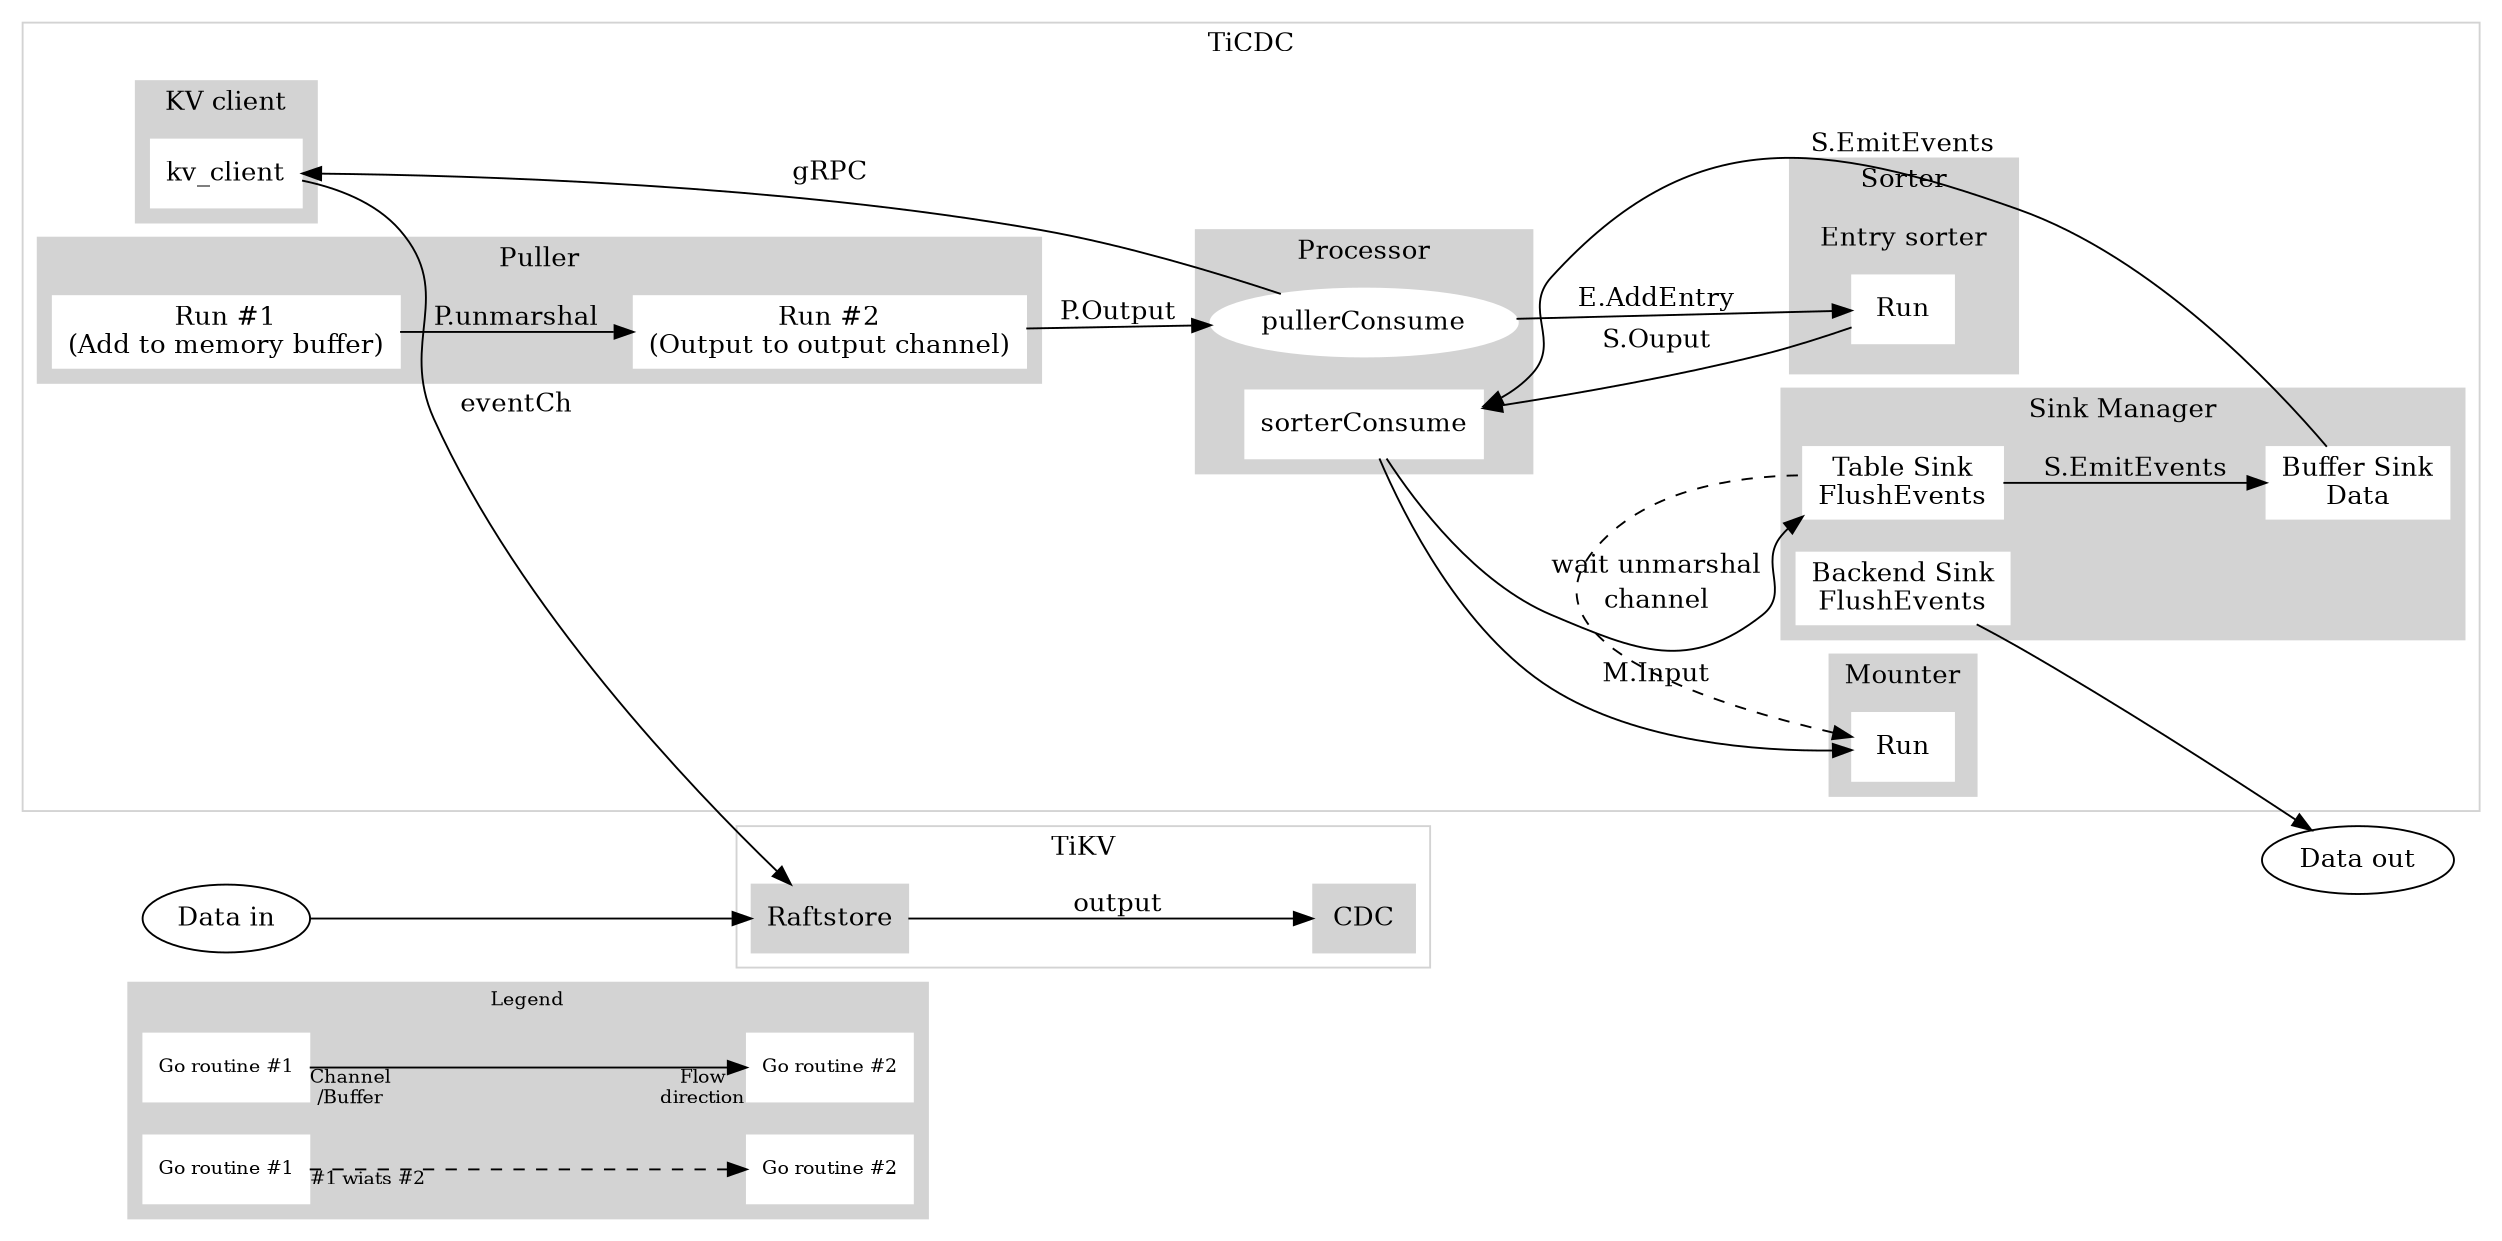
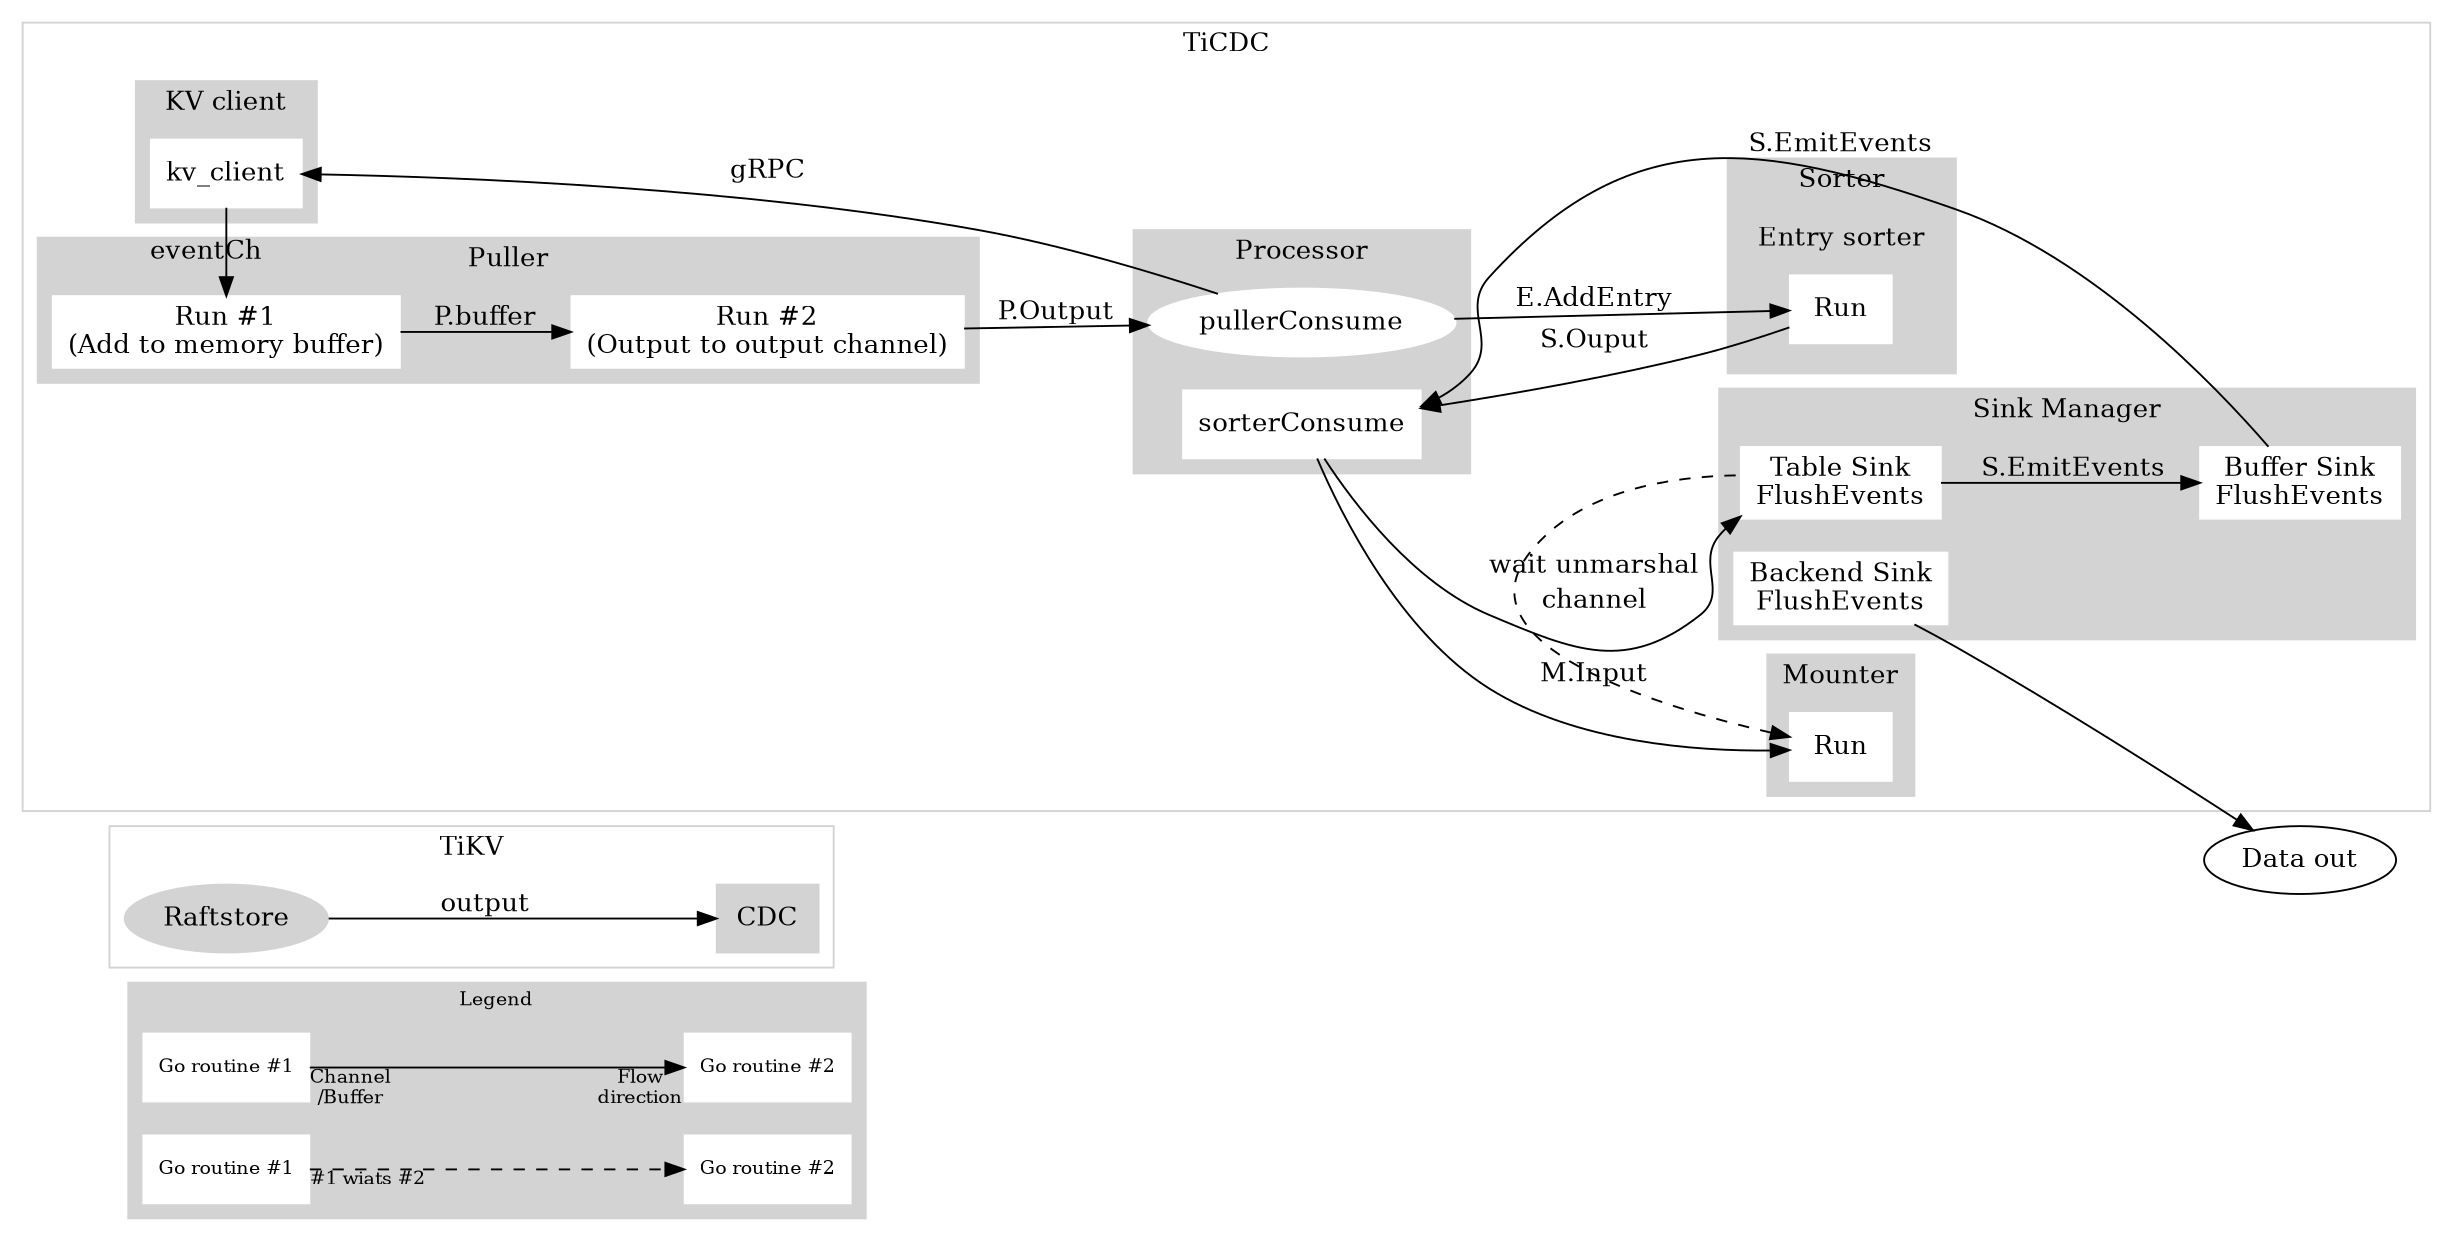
(517, 318) -> (486, 318)
(2358, 483) -> (2300, 483)
(497, 534) -> (226, 249)
(226, 919) -> none
(830, 919) -> (226, 919)
